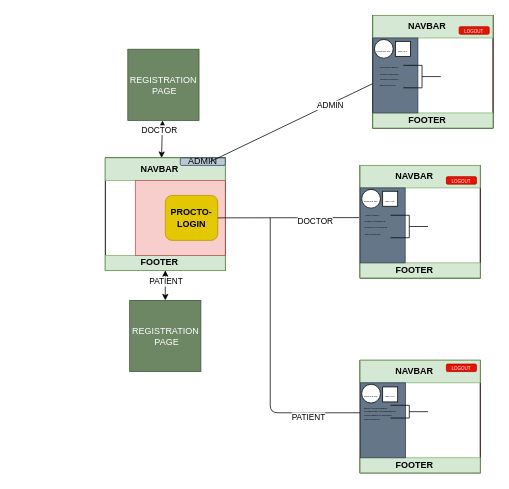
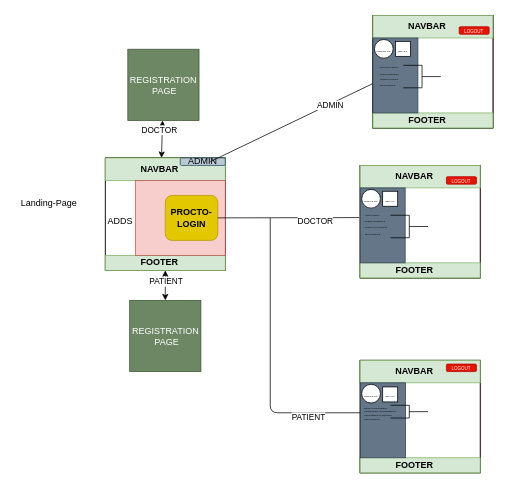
none -> (49, 203)
none -> (120, 222)
